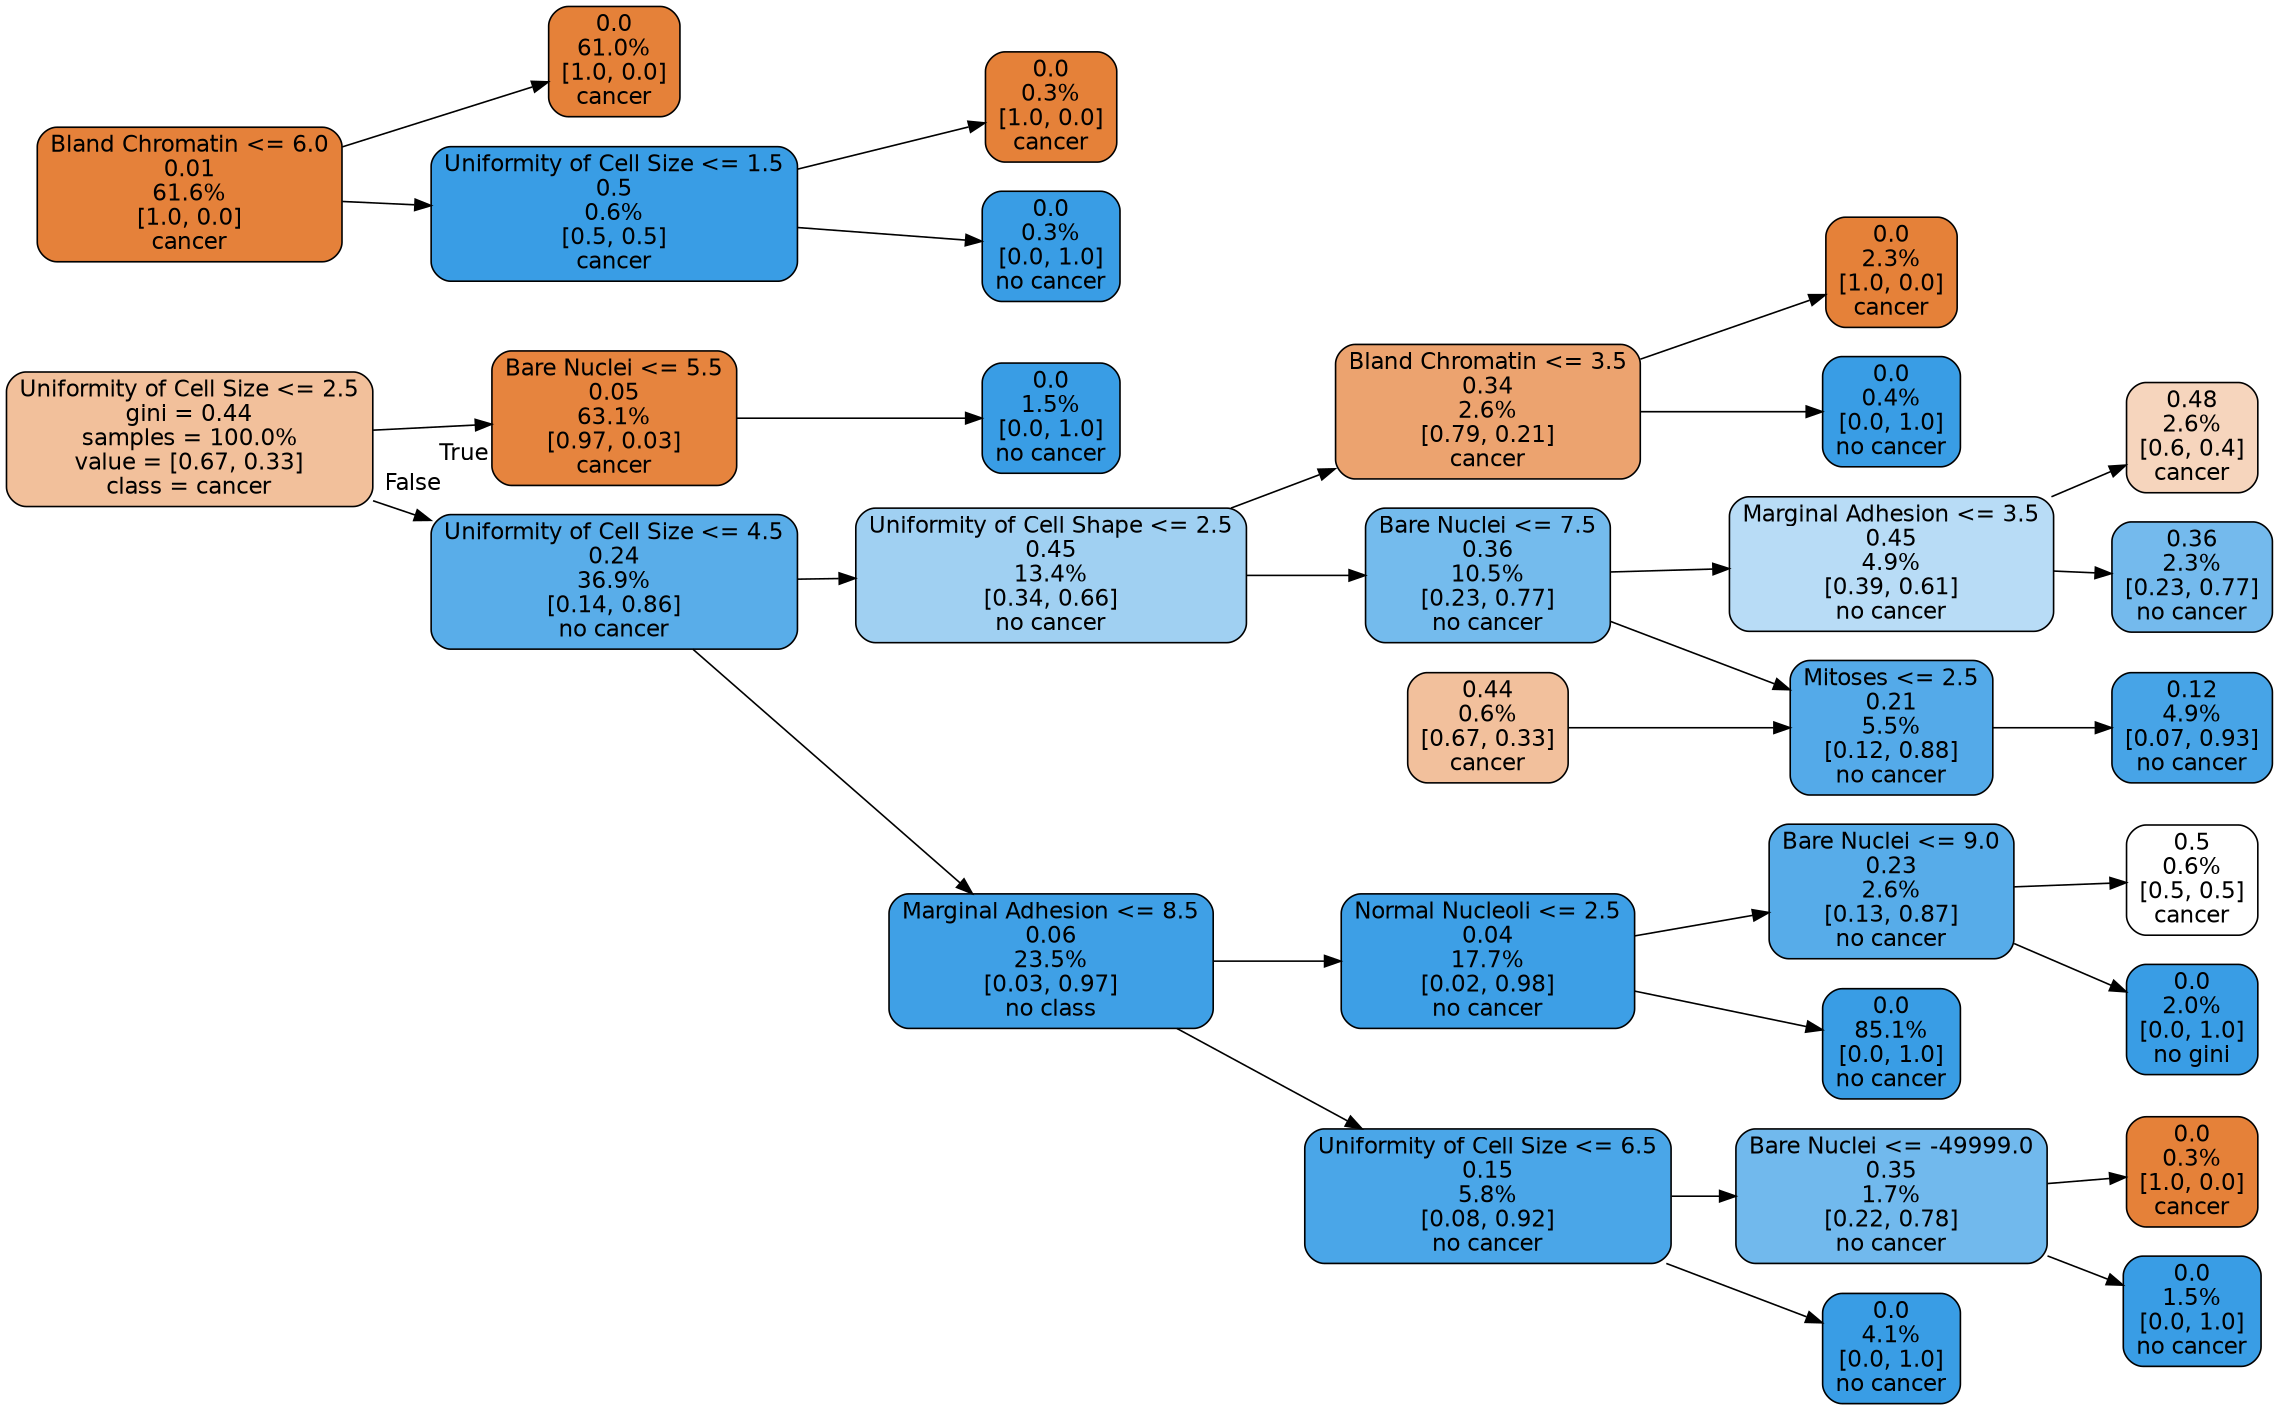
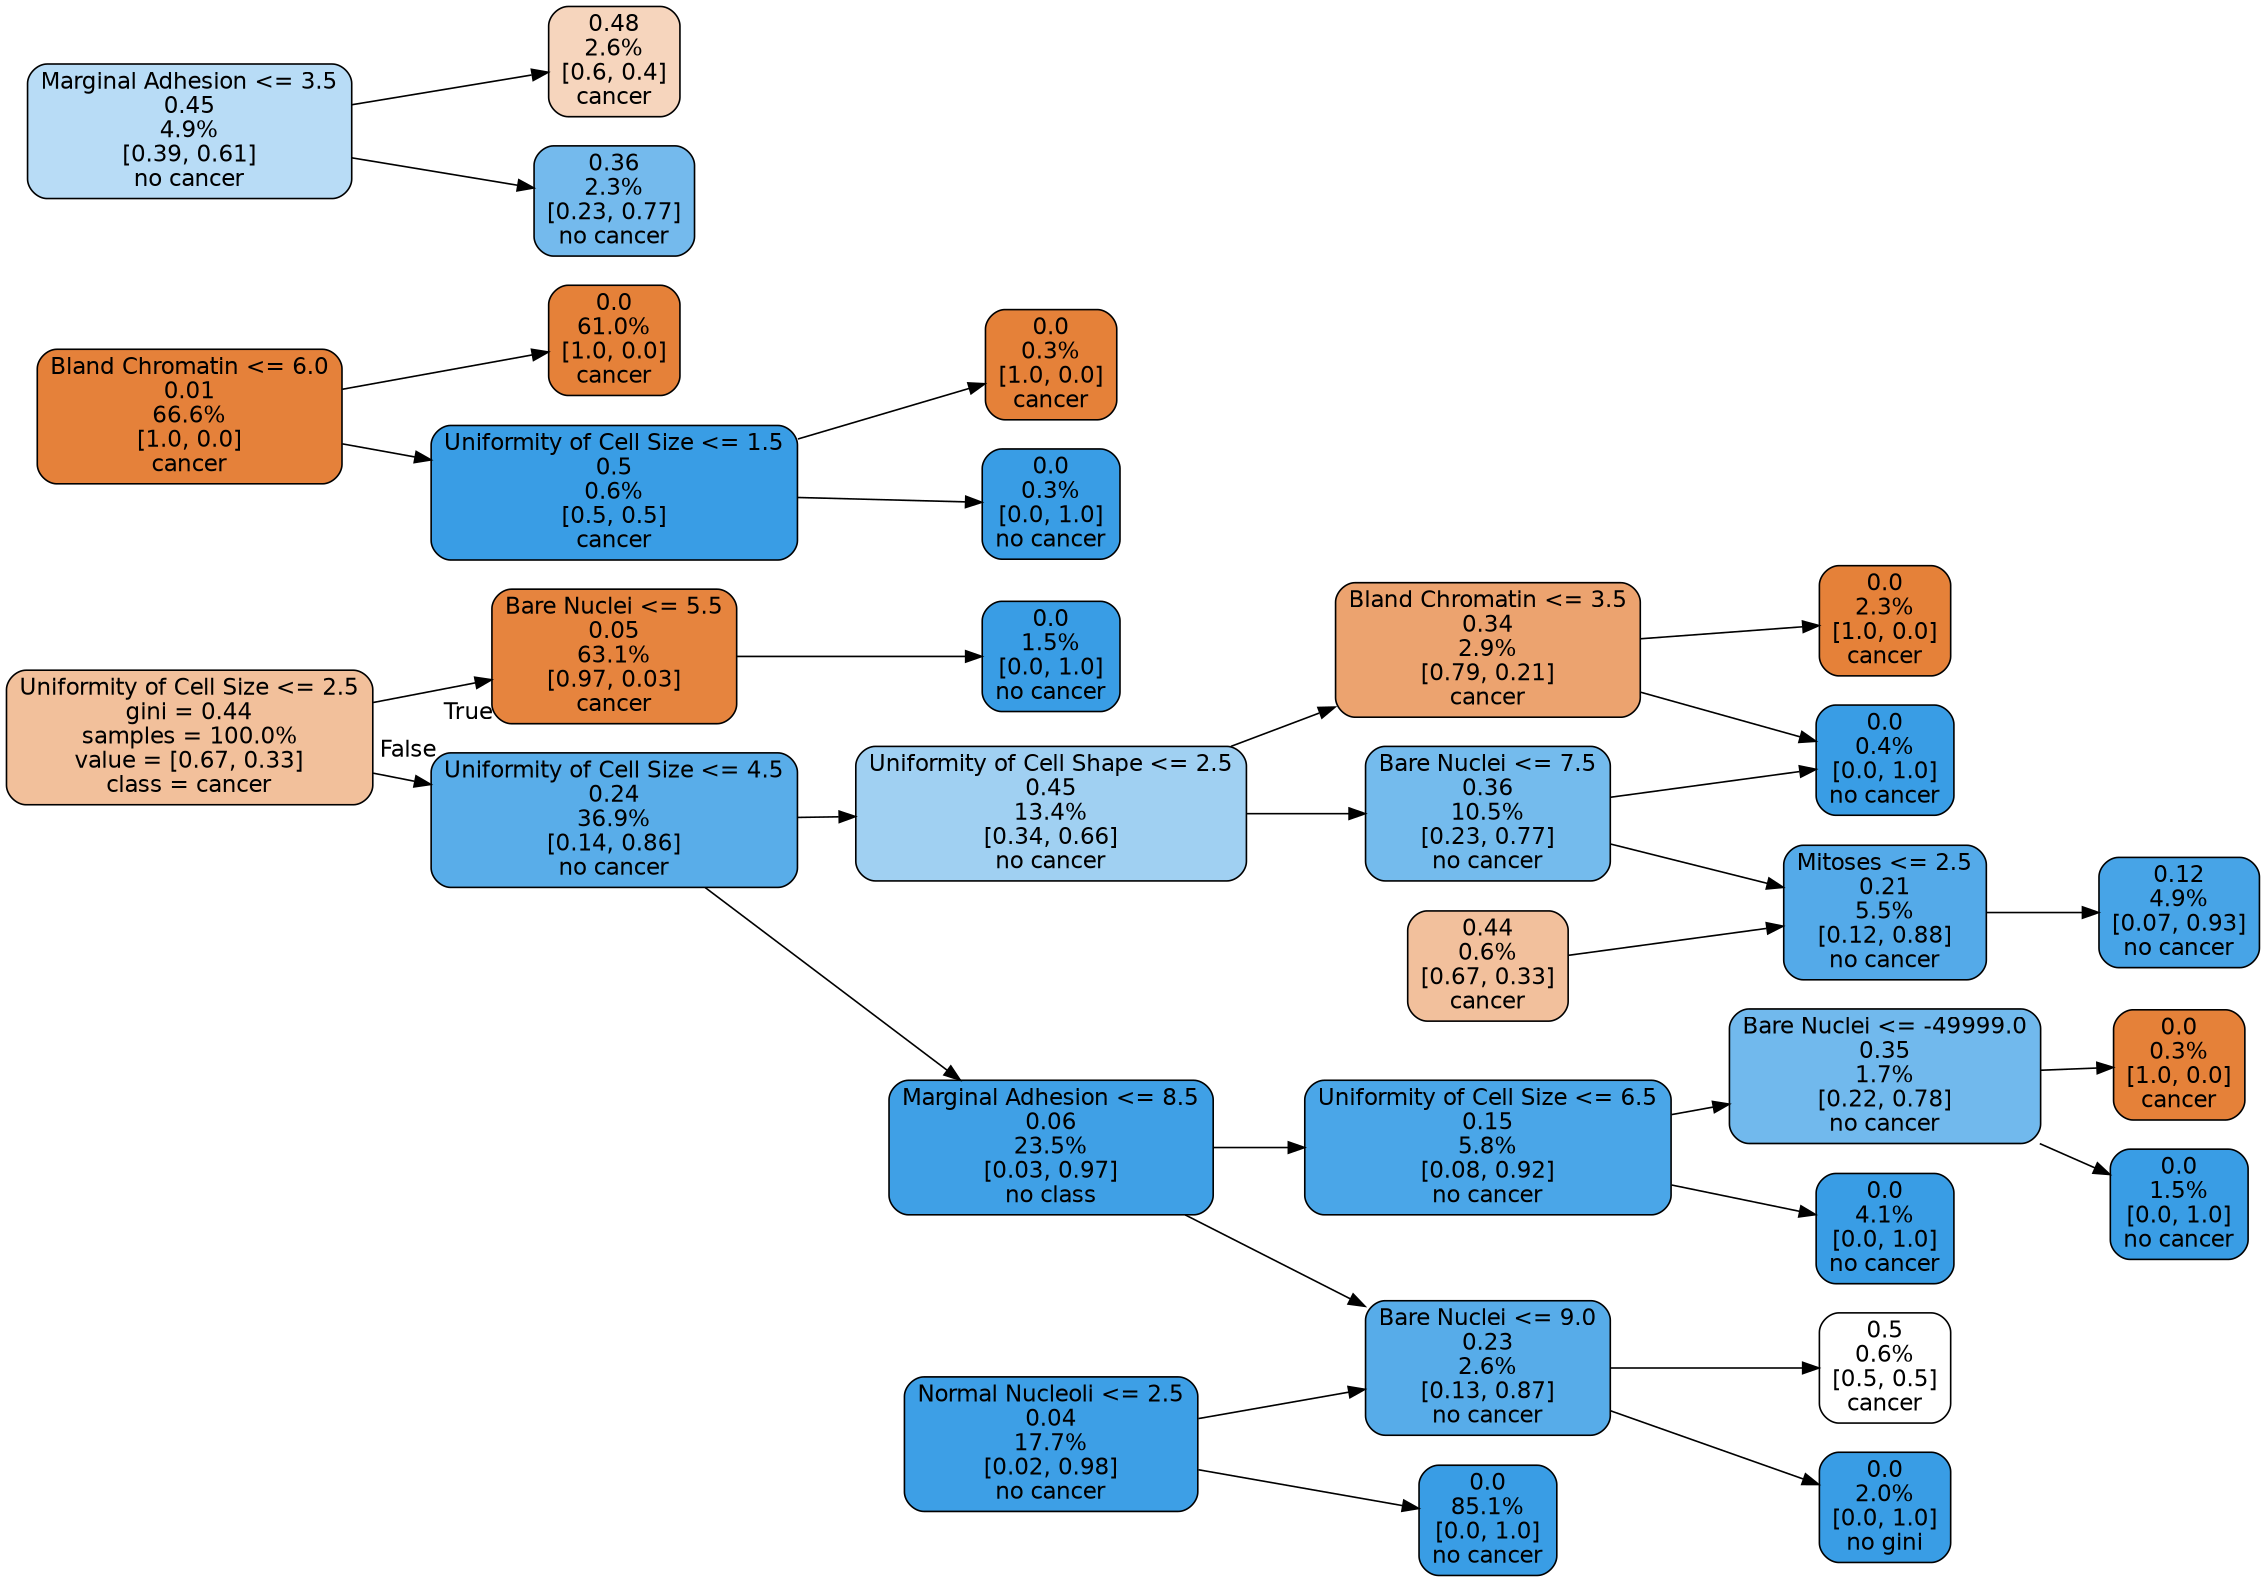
(190, 194) -> (190, 417)
(1488, 412) -> (1488, 650)
(1662, 571) -> (1705, 784)
(1269, 961) -> (1268, 1257)
